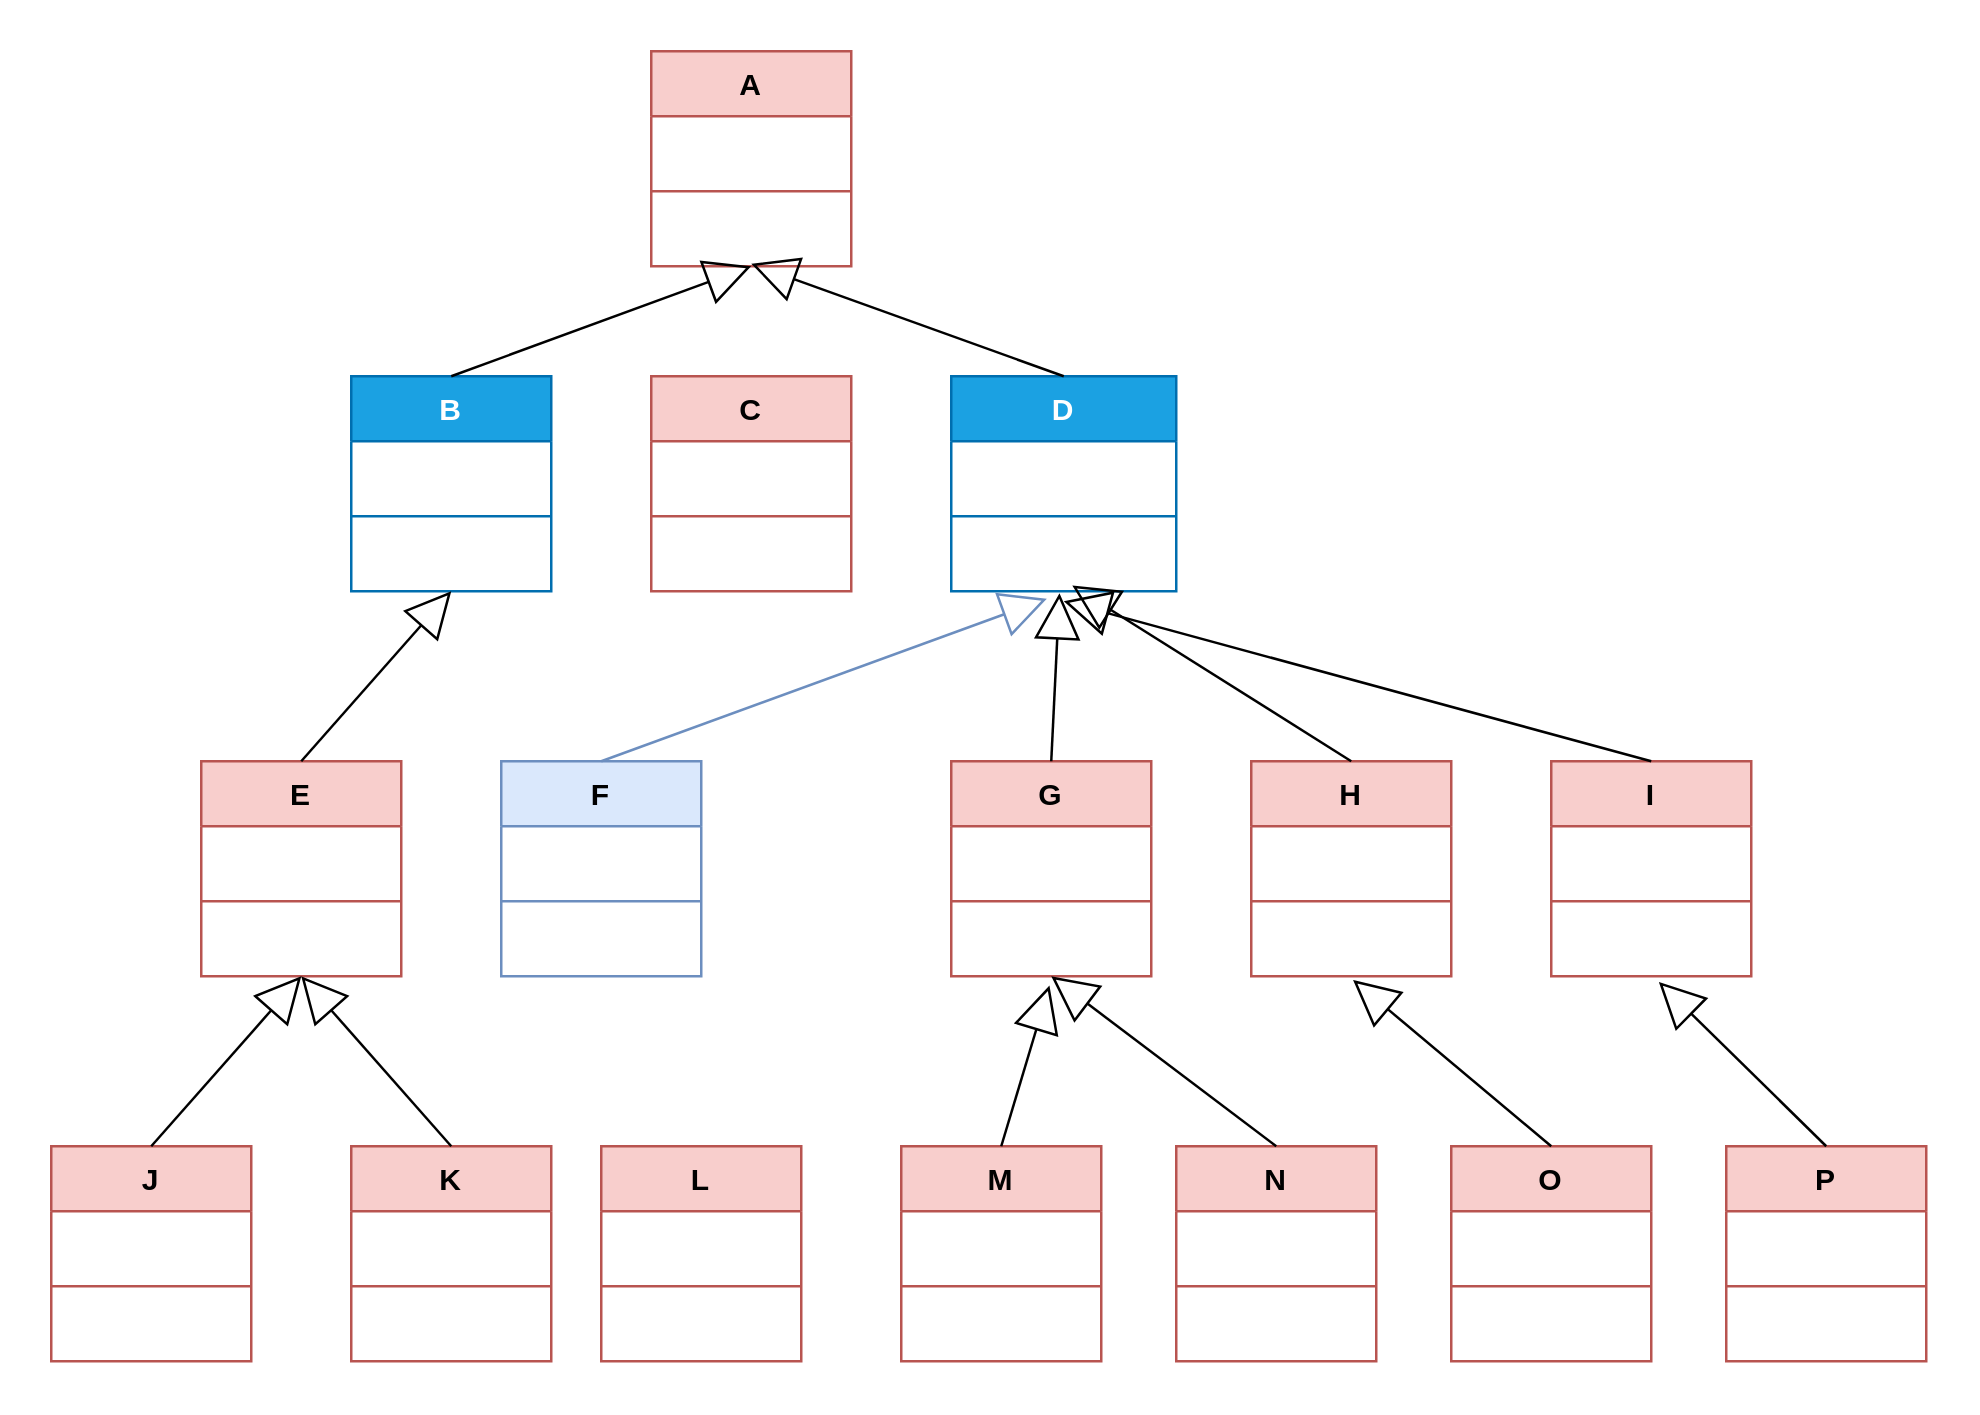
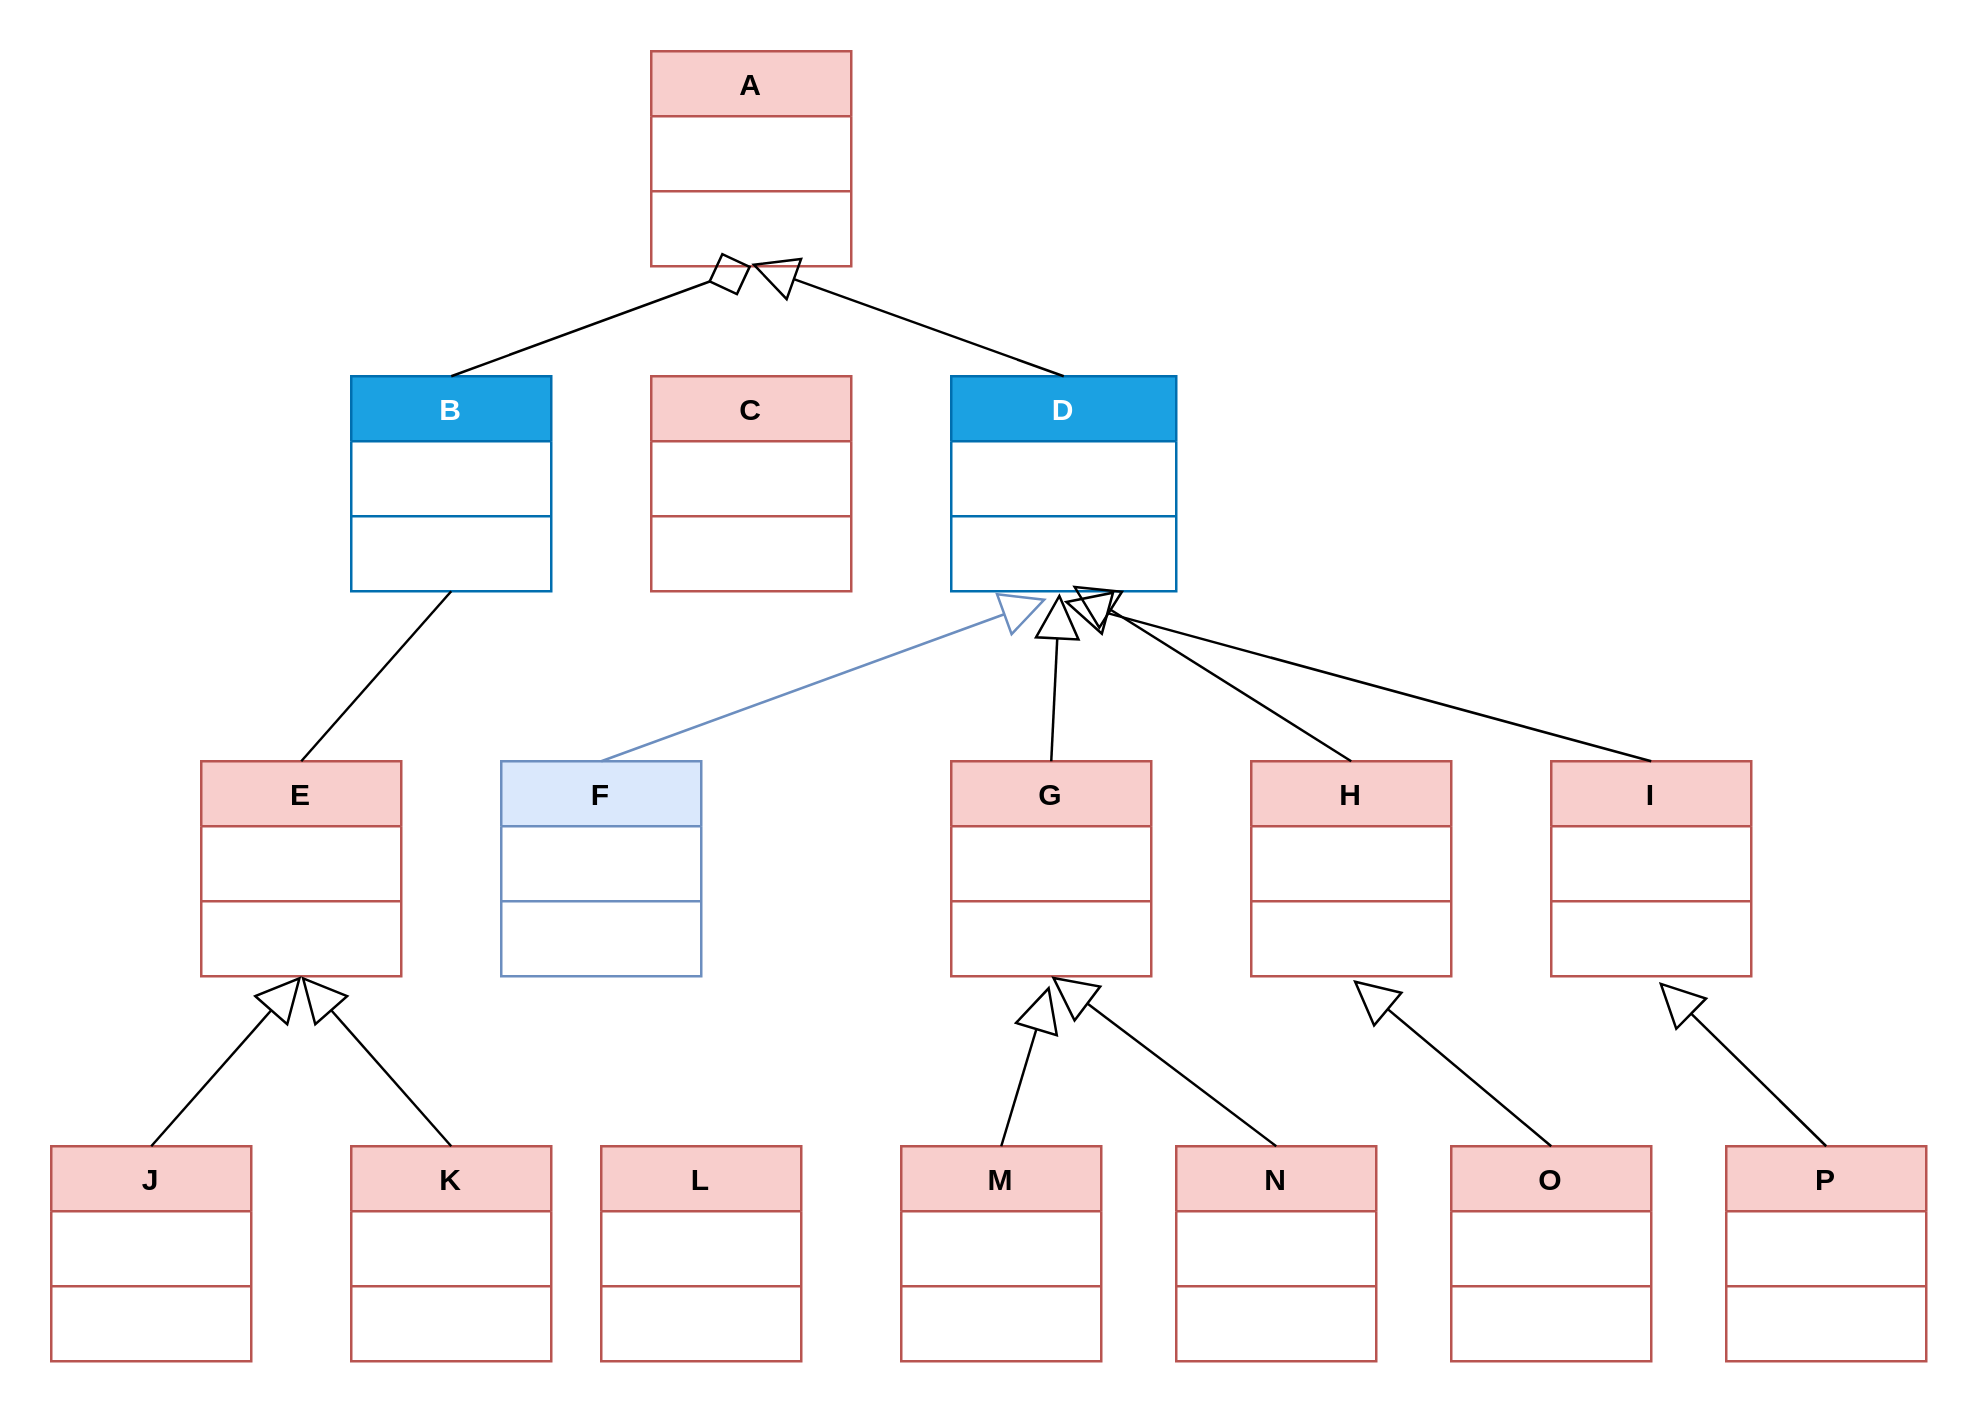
(707, 283) -> (708, 282)
(421, 626) -> (433, 612)
